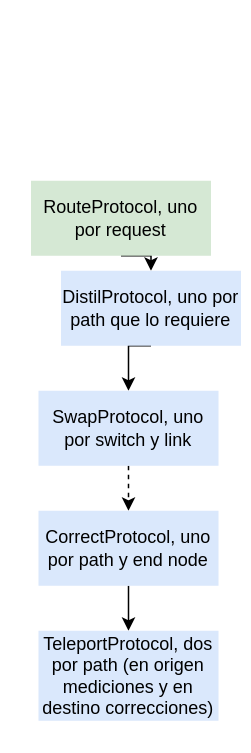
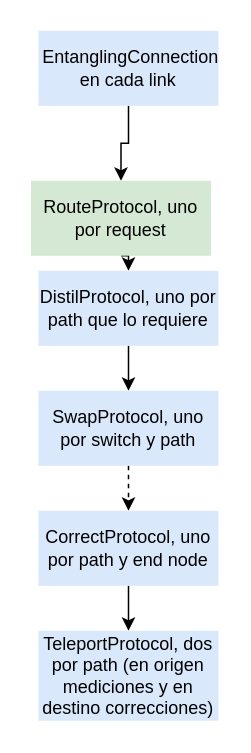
none -> (128, 68)
none -> (128, 141)
(151, 308) -> (128, 308)
(128, 428) -> (128, 428)
